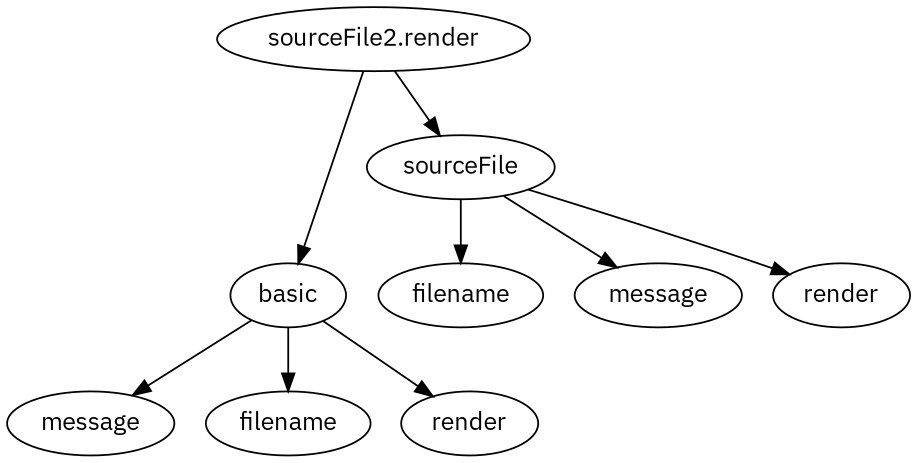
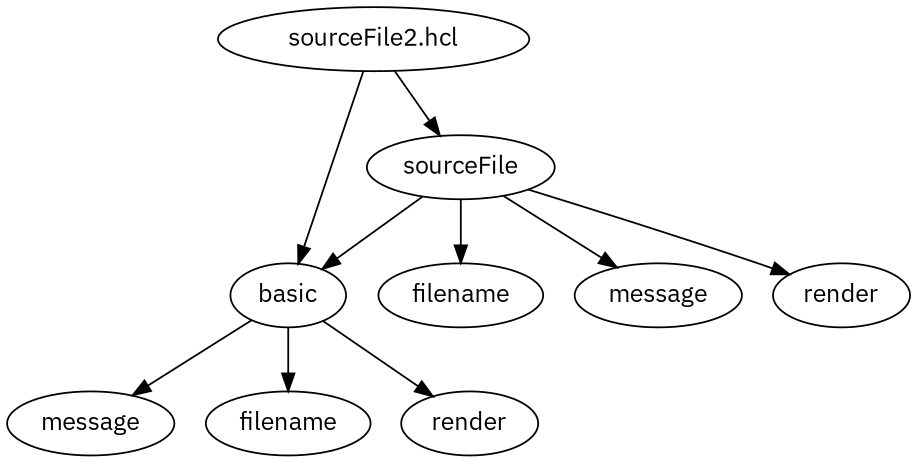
(374, 39) -> (374, 39)
none -> (380, 227)
